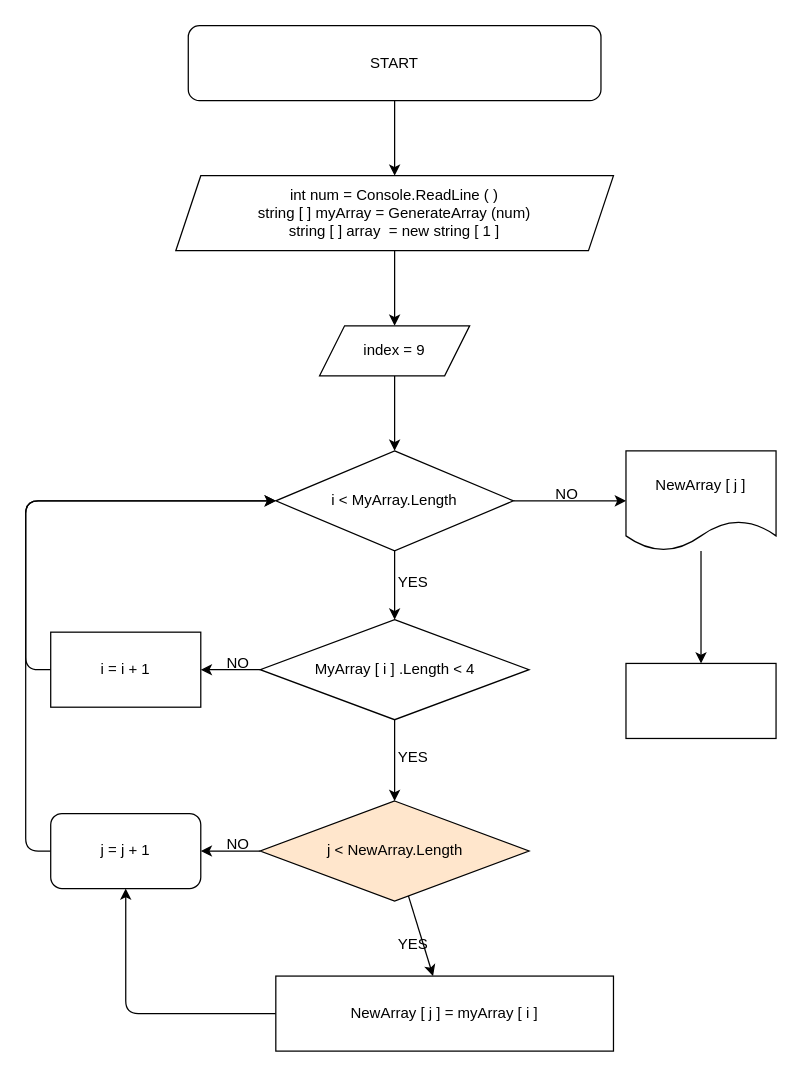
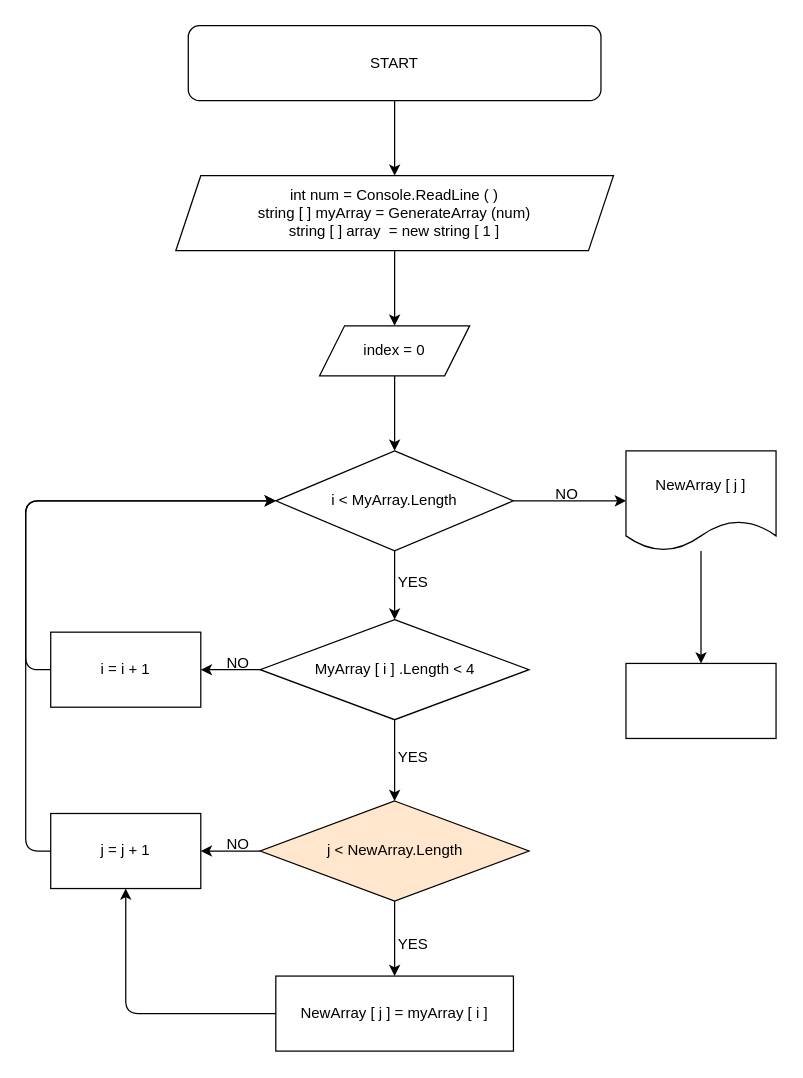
(394, 351) -> (394, 351)
(126, 851) -> (126, 851)
(444, 1013) -> (394, 1013)
